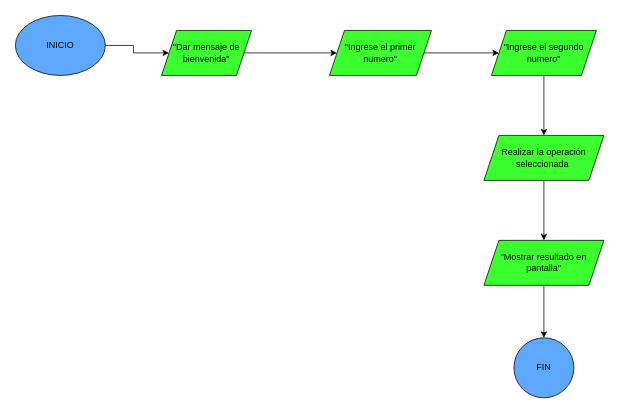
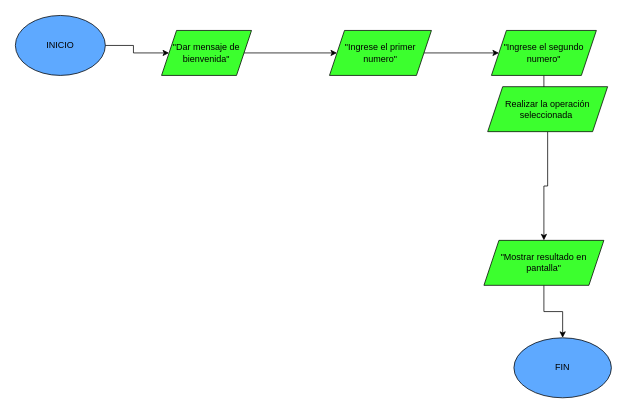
(544, 158) -> (548, 109)
(544, 368) -> (563, 368)
